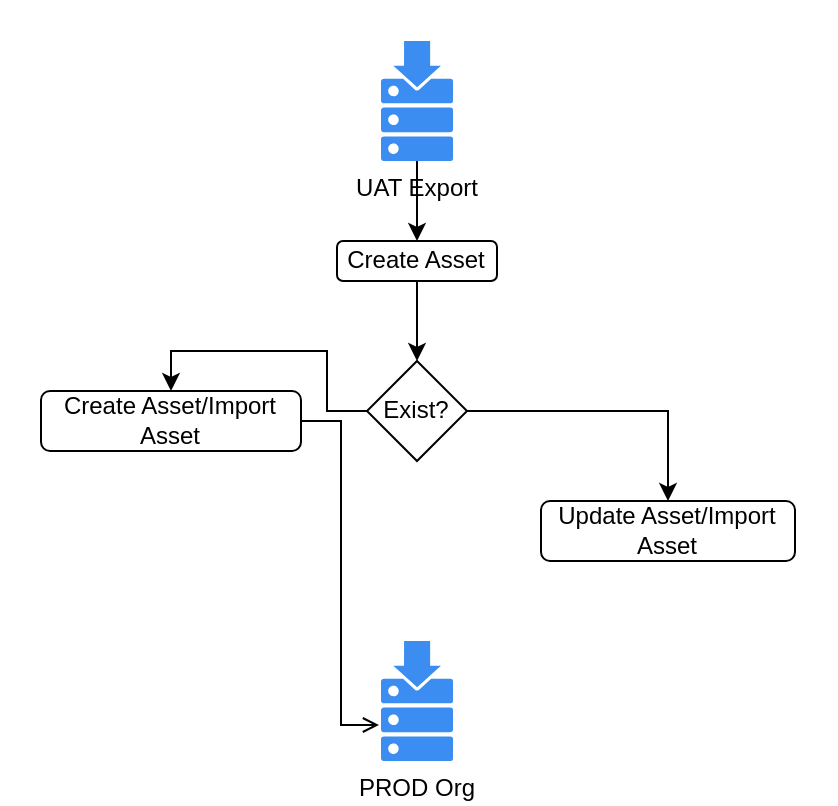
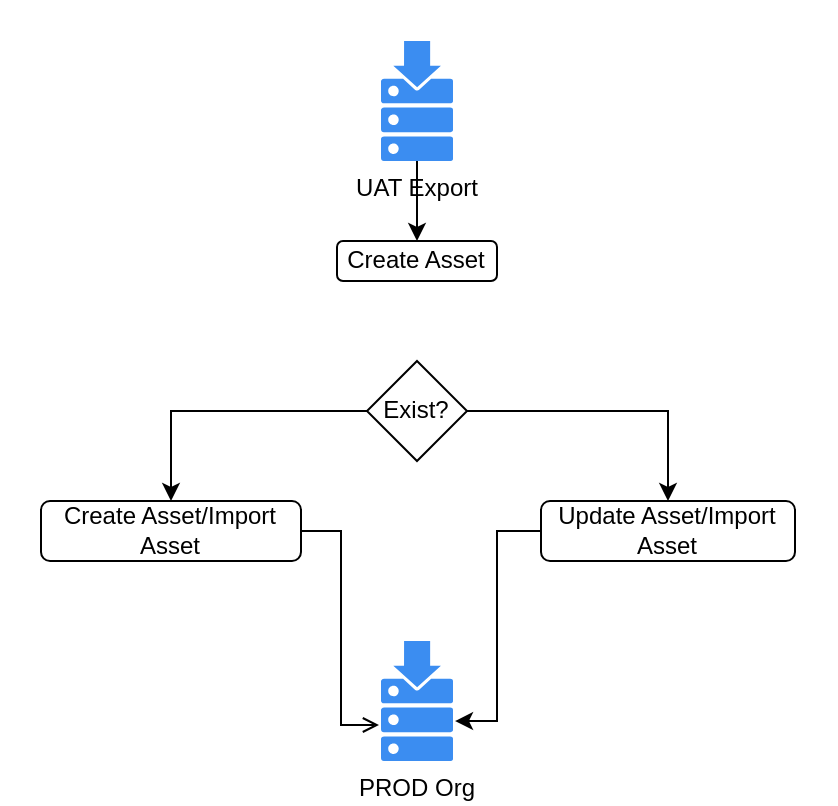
(417, 314) -> none
(171, 421) -> (171, 531)
none -> (497, 618)
